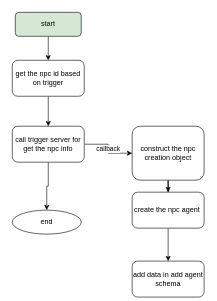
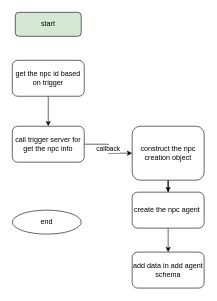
(48, 54) -> none
(47, 204) -> none
(168, 279) -> (168, 270)
